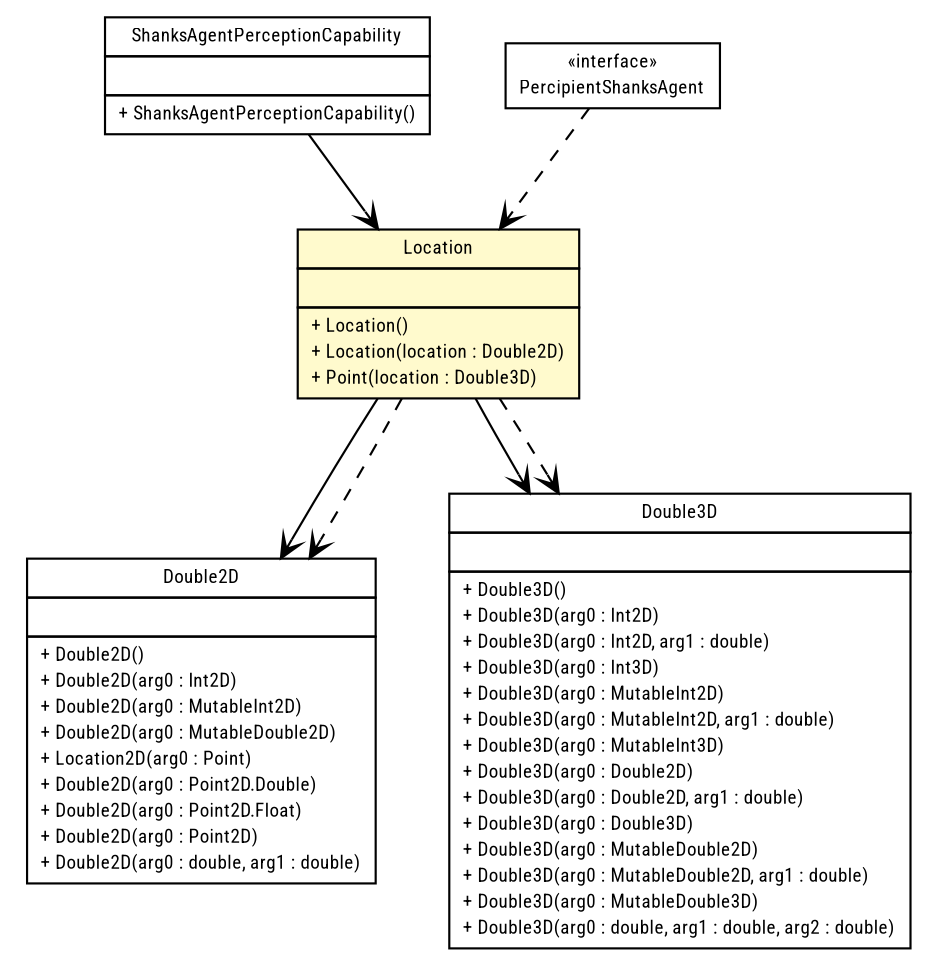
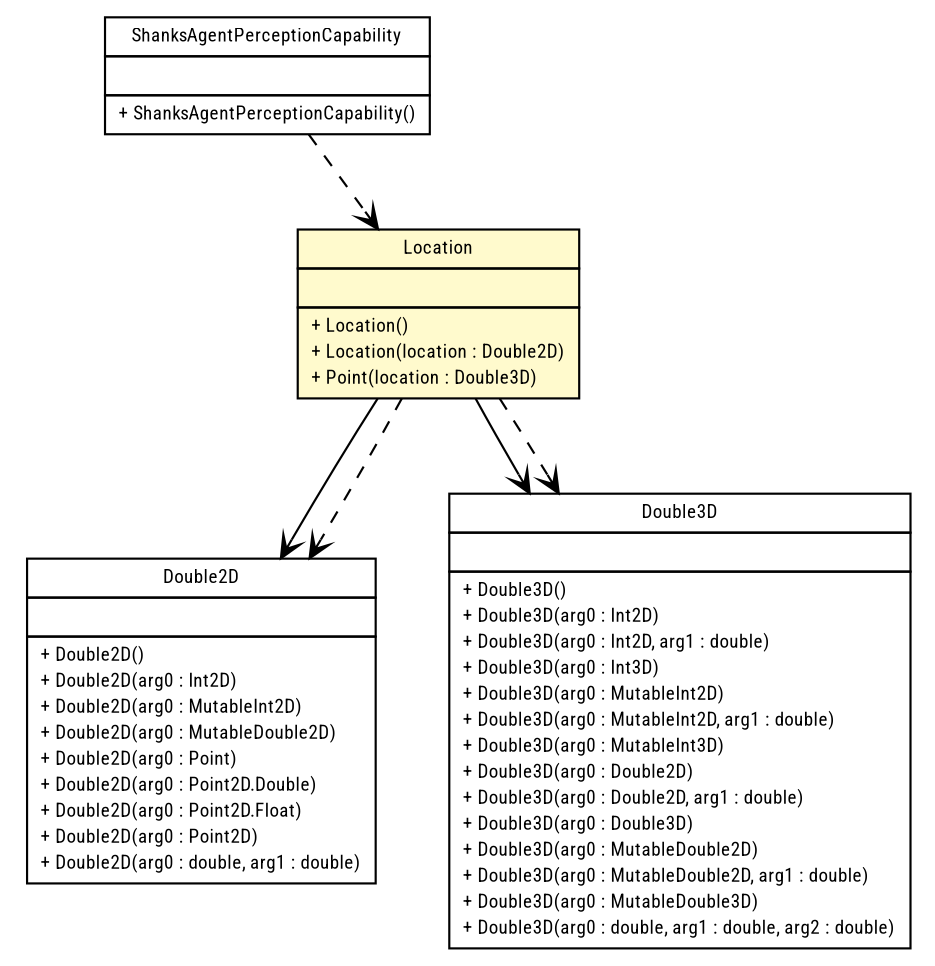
(612, 76) -> none
(337, 173) -> (337, 173)
(147, 759) -> (140, 759)
